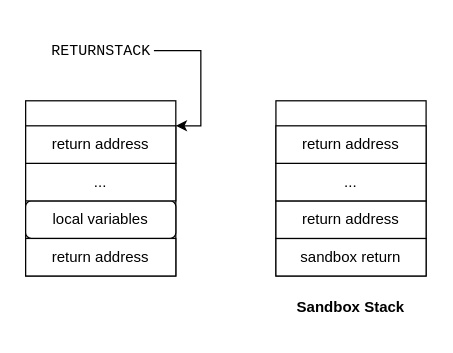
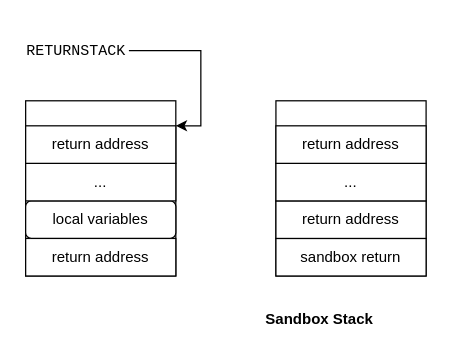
(101, 51) -> (76, 51)
(351, 307) -> (319, 319)
